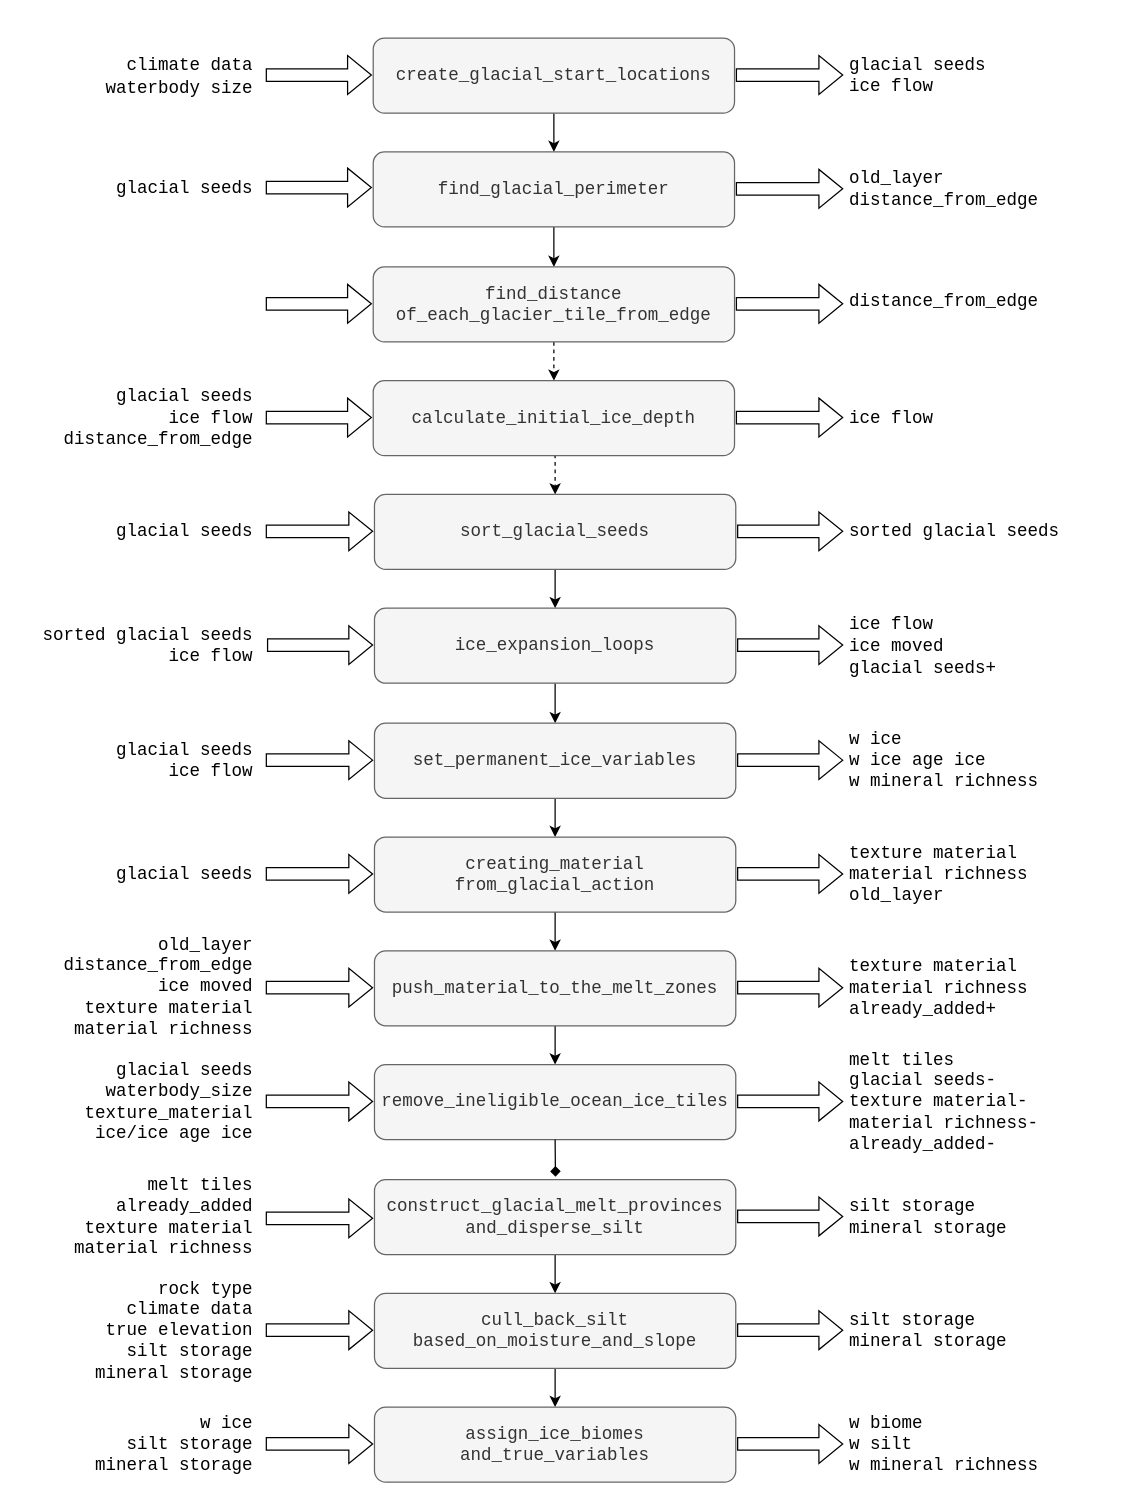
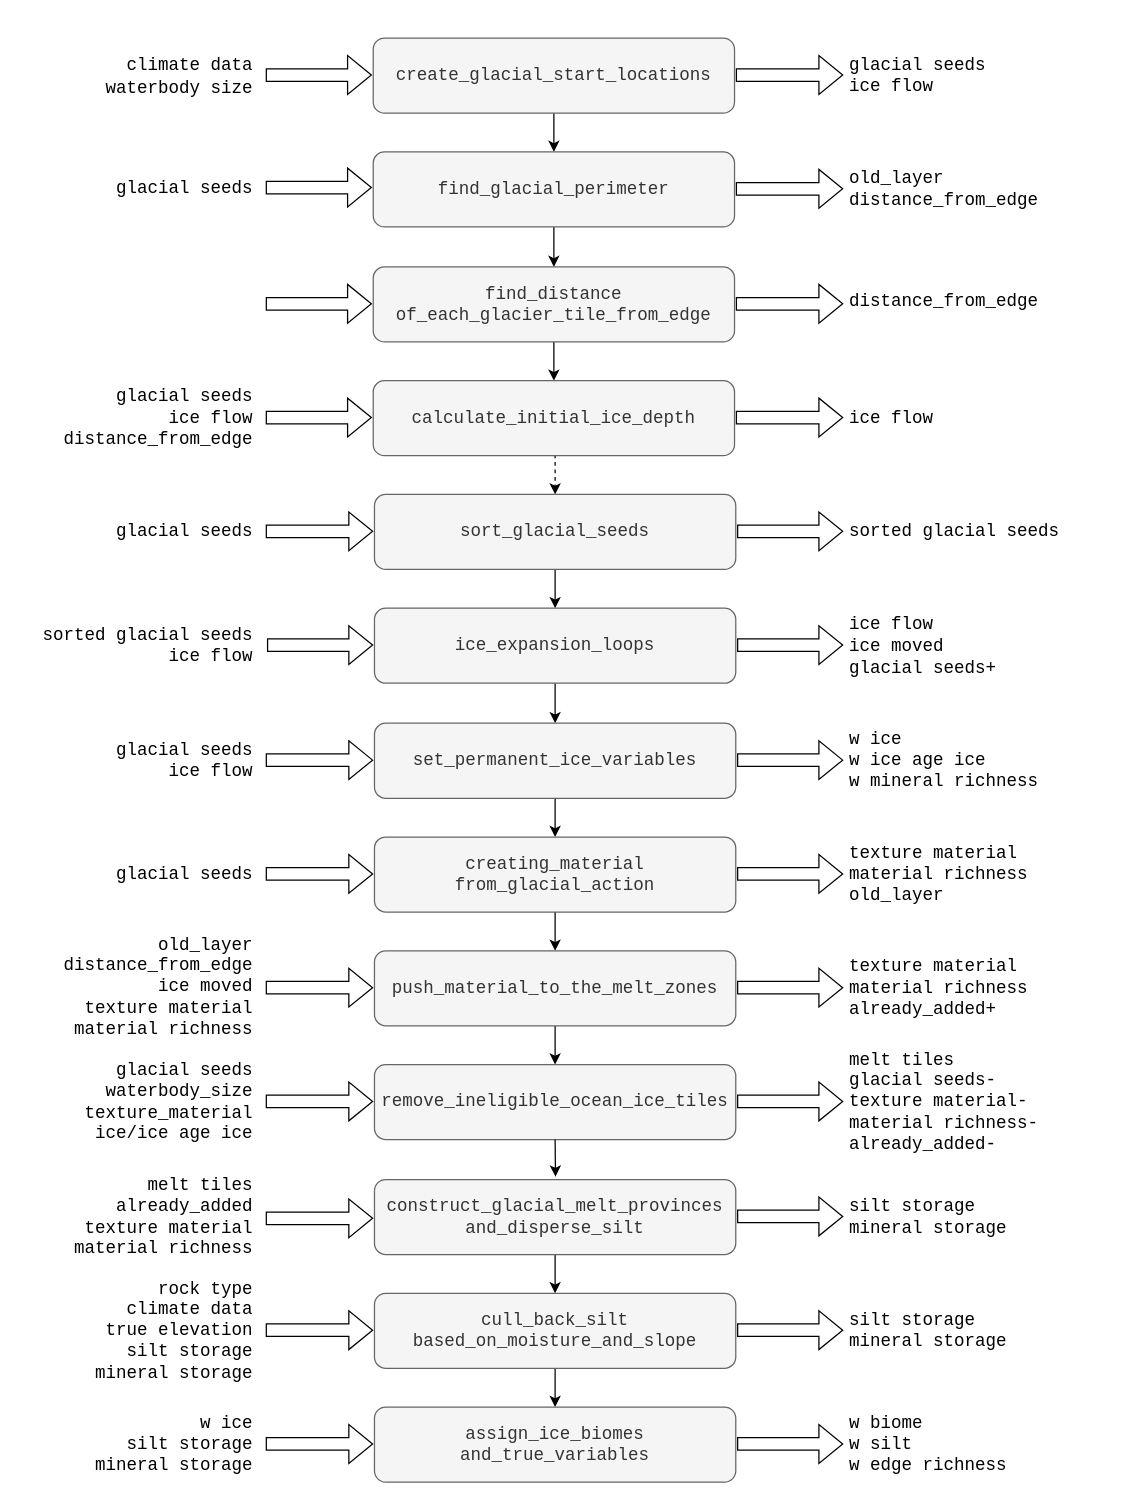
(554, 358) -> (554, 358)
(555, 1166) -> (555, 1166)
(915, 1444) -> (907, 1444)
